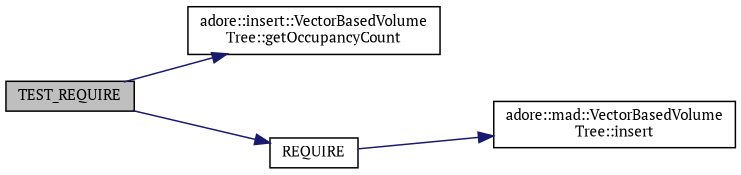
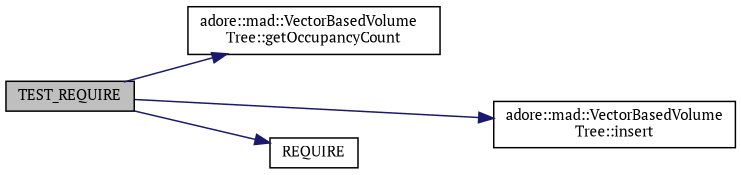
(314, 31) -> (314, 31)
(418, 143) -> (307, 109)
